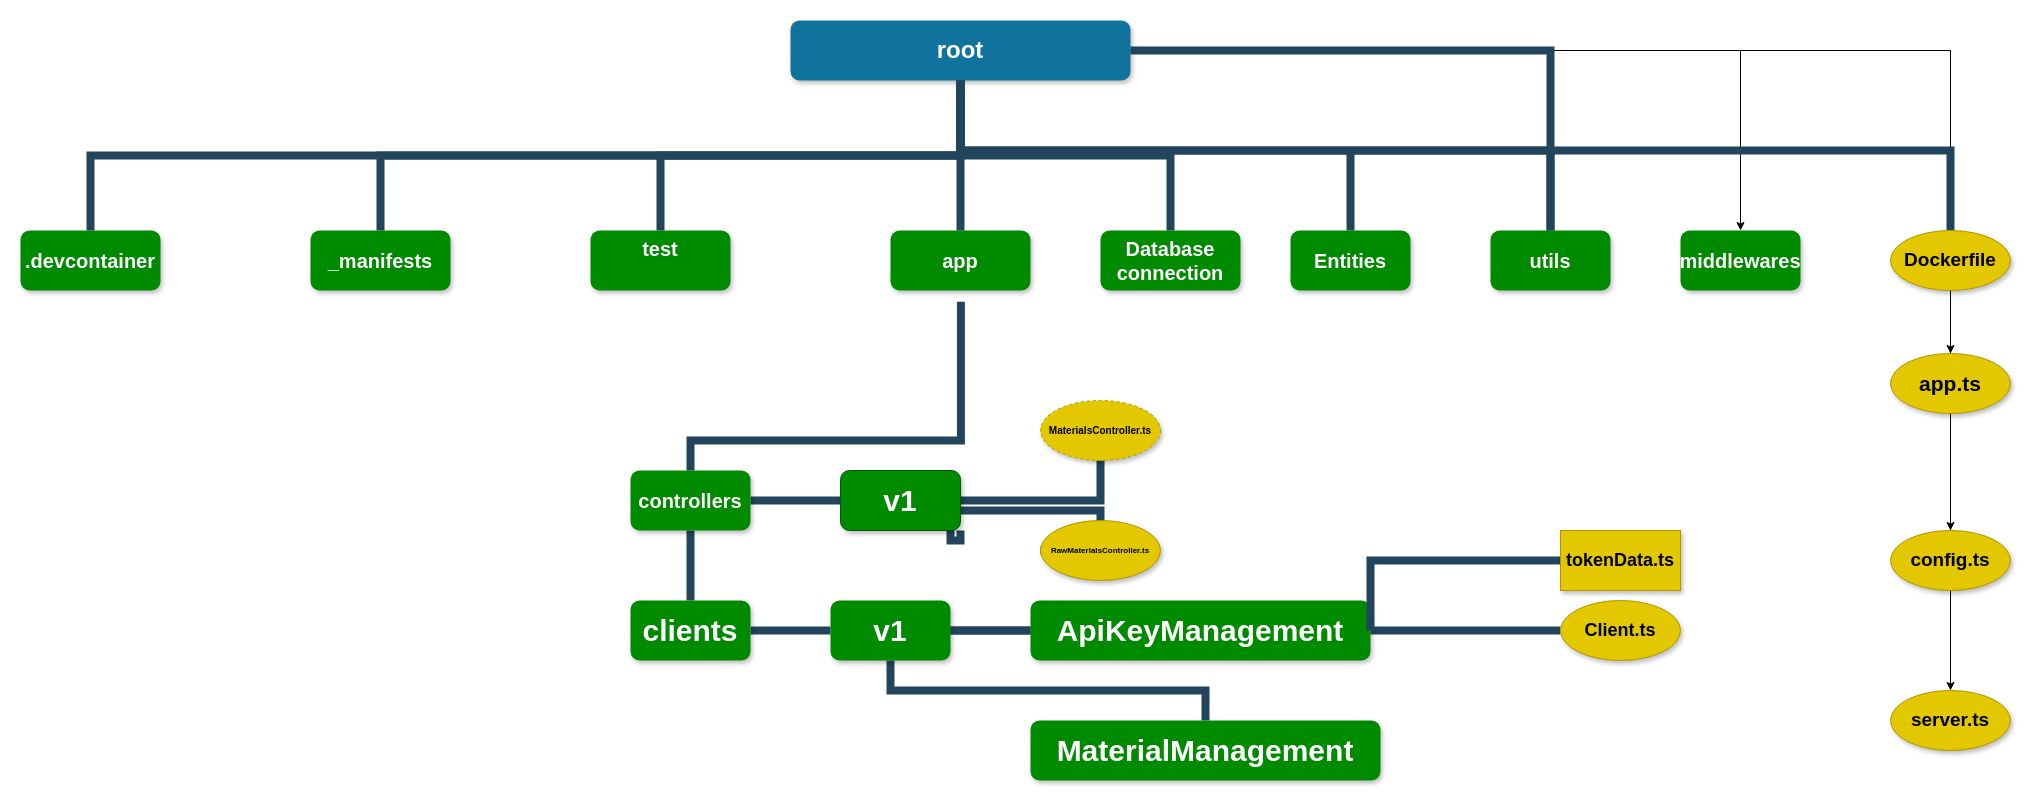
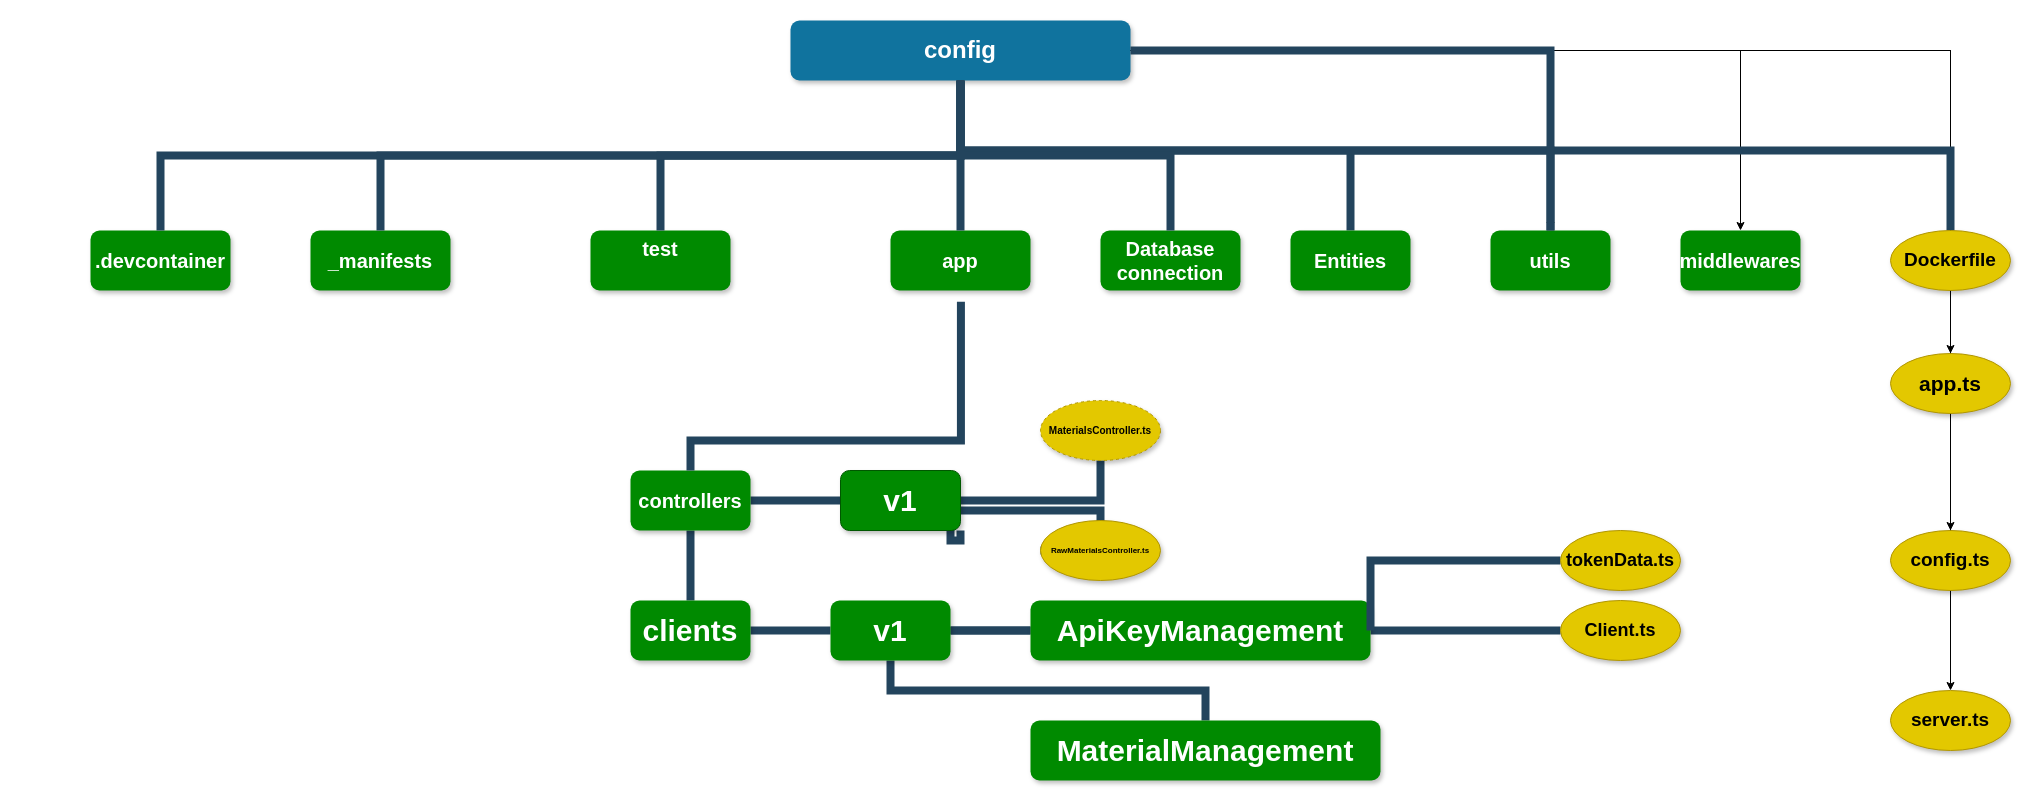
(961, 51) -> (961, 51)
(91, 261) -> (161, 261)
(1621, 561) -> (1621, 561)
